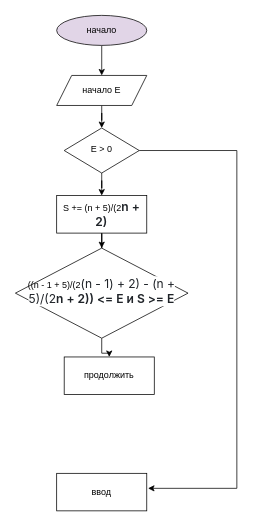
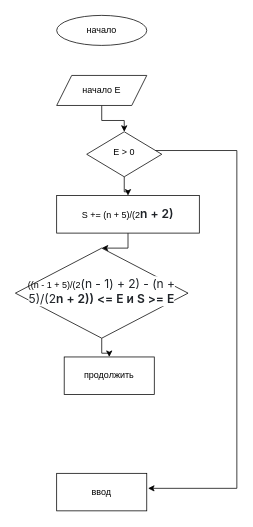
(102, 30) -> (102, 30)
(102, 57) -> none
(102, 150) -> (124, 154)
(102, 214) -> (128, 214)
